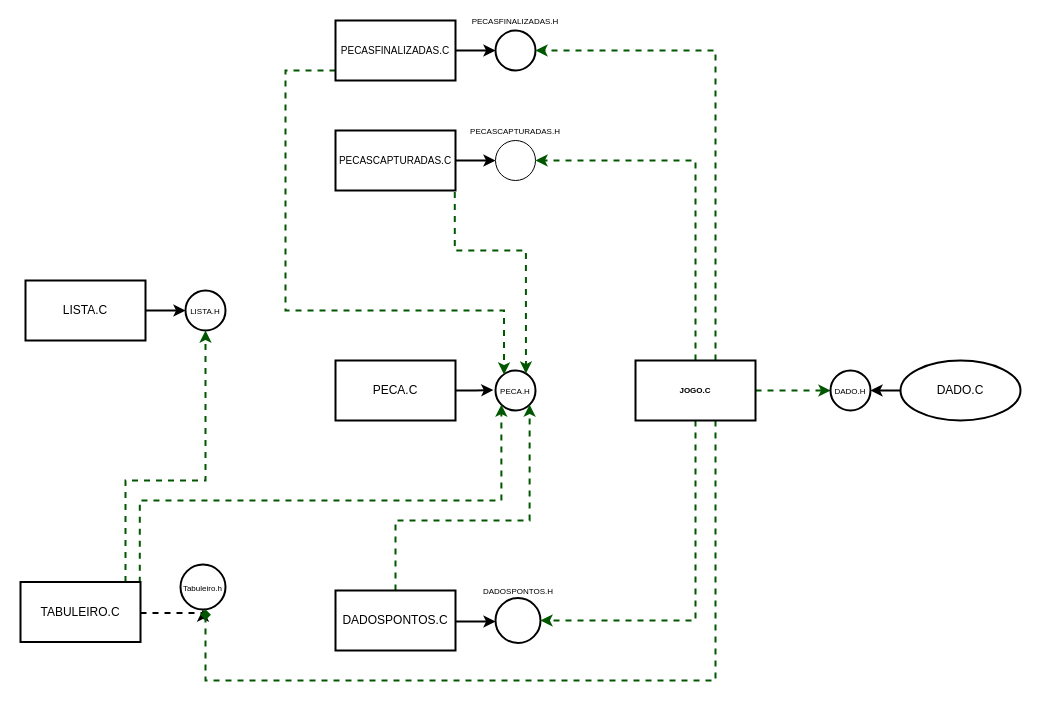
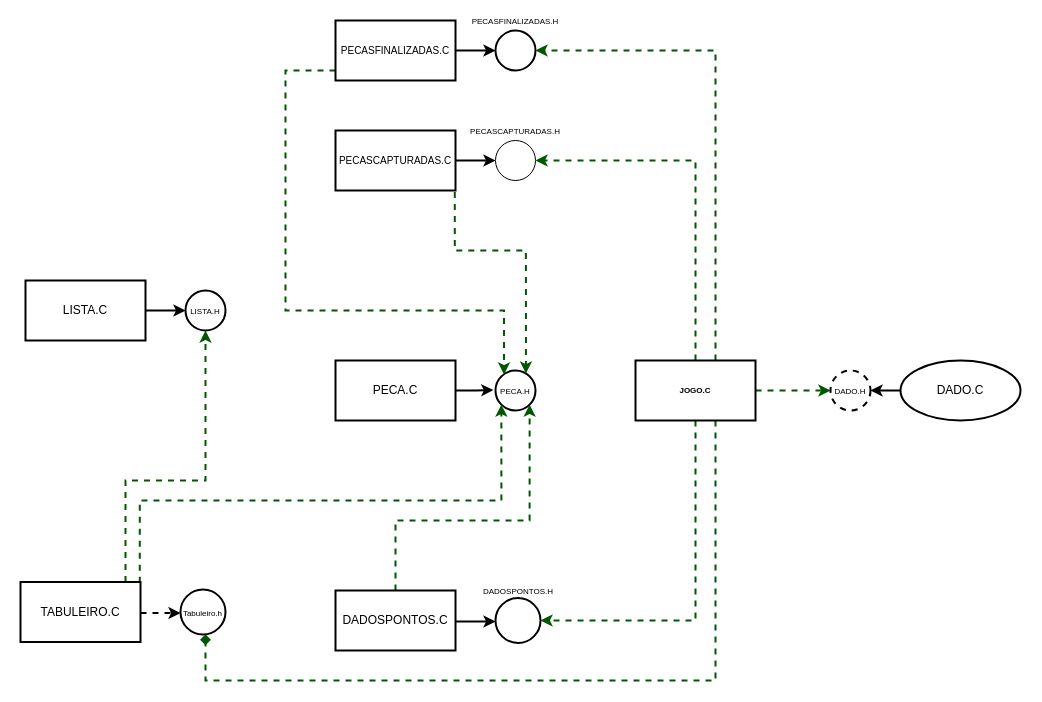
(851, 391) -> (851, 391)
(203, 587) -> (203, 612)
